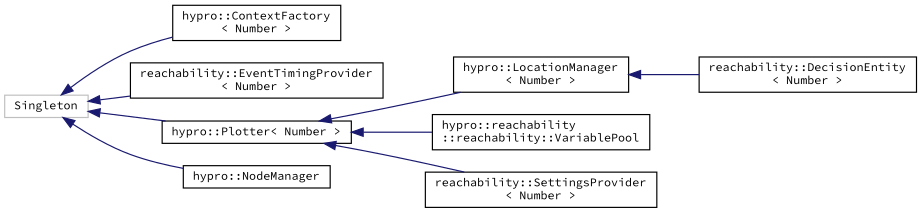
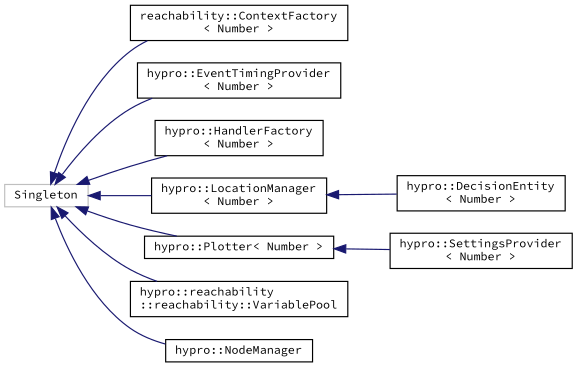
(257, 23) -> (239, 23)
(808, 75) -> (481, 193)
(257, 80) -> (239, 80)
(396, 106) -> (126, 196)
(398, 132) -> (107, 254)
none -> (239, 138)
(541, 190) -> (481, 251)
